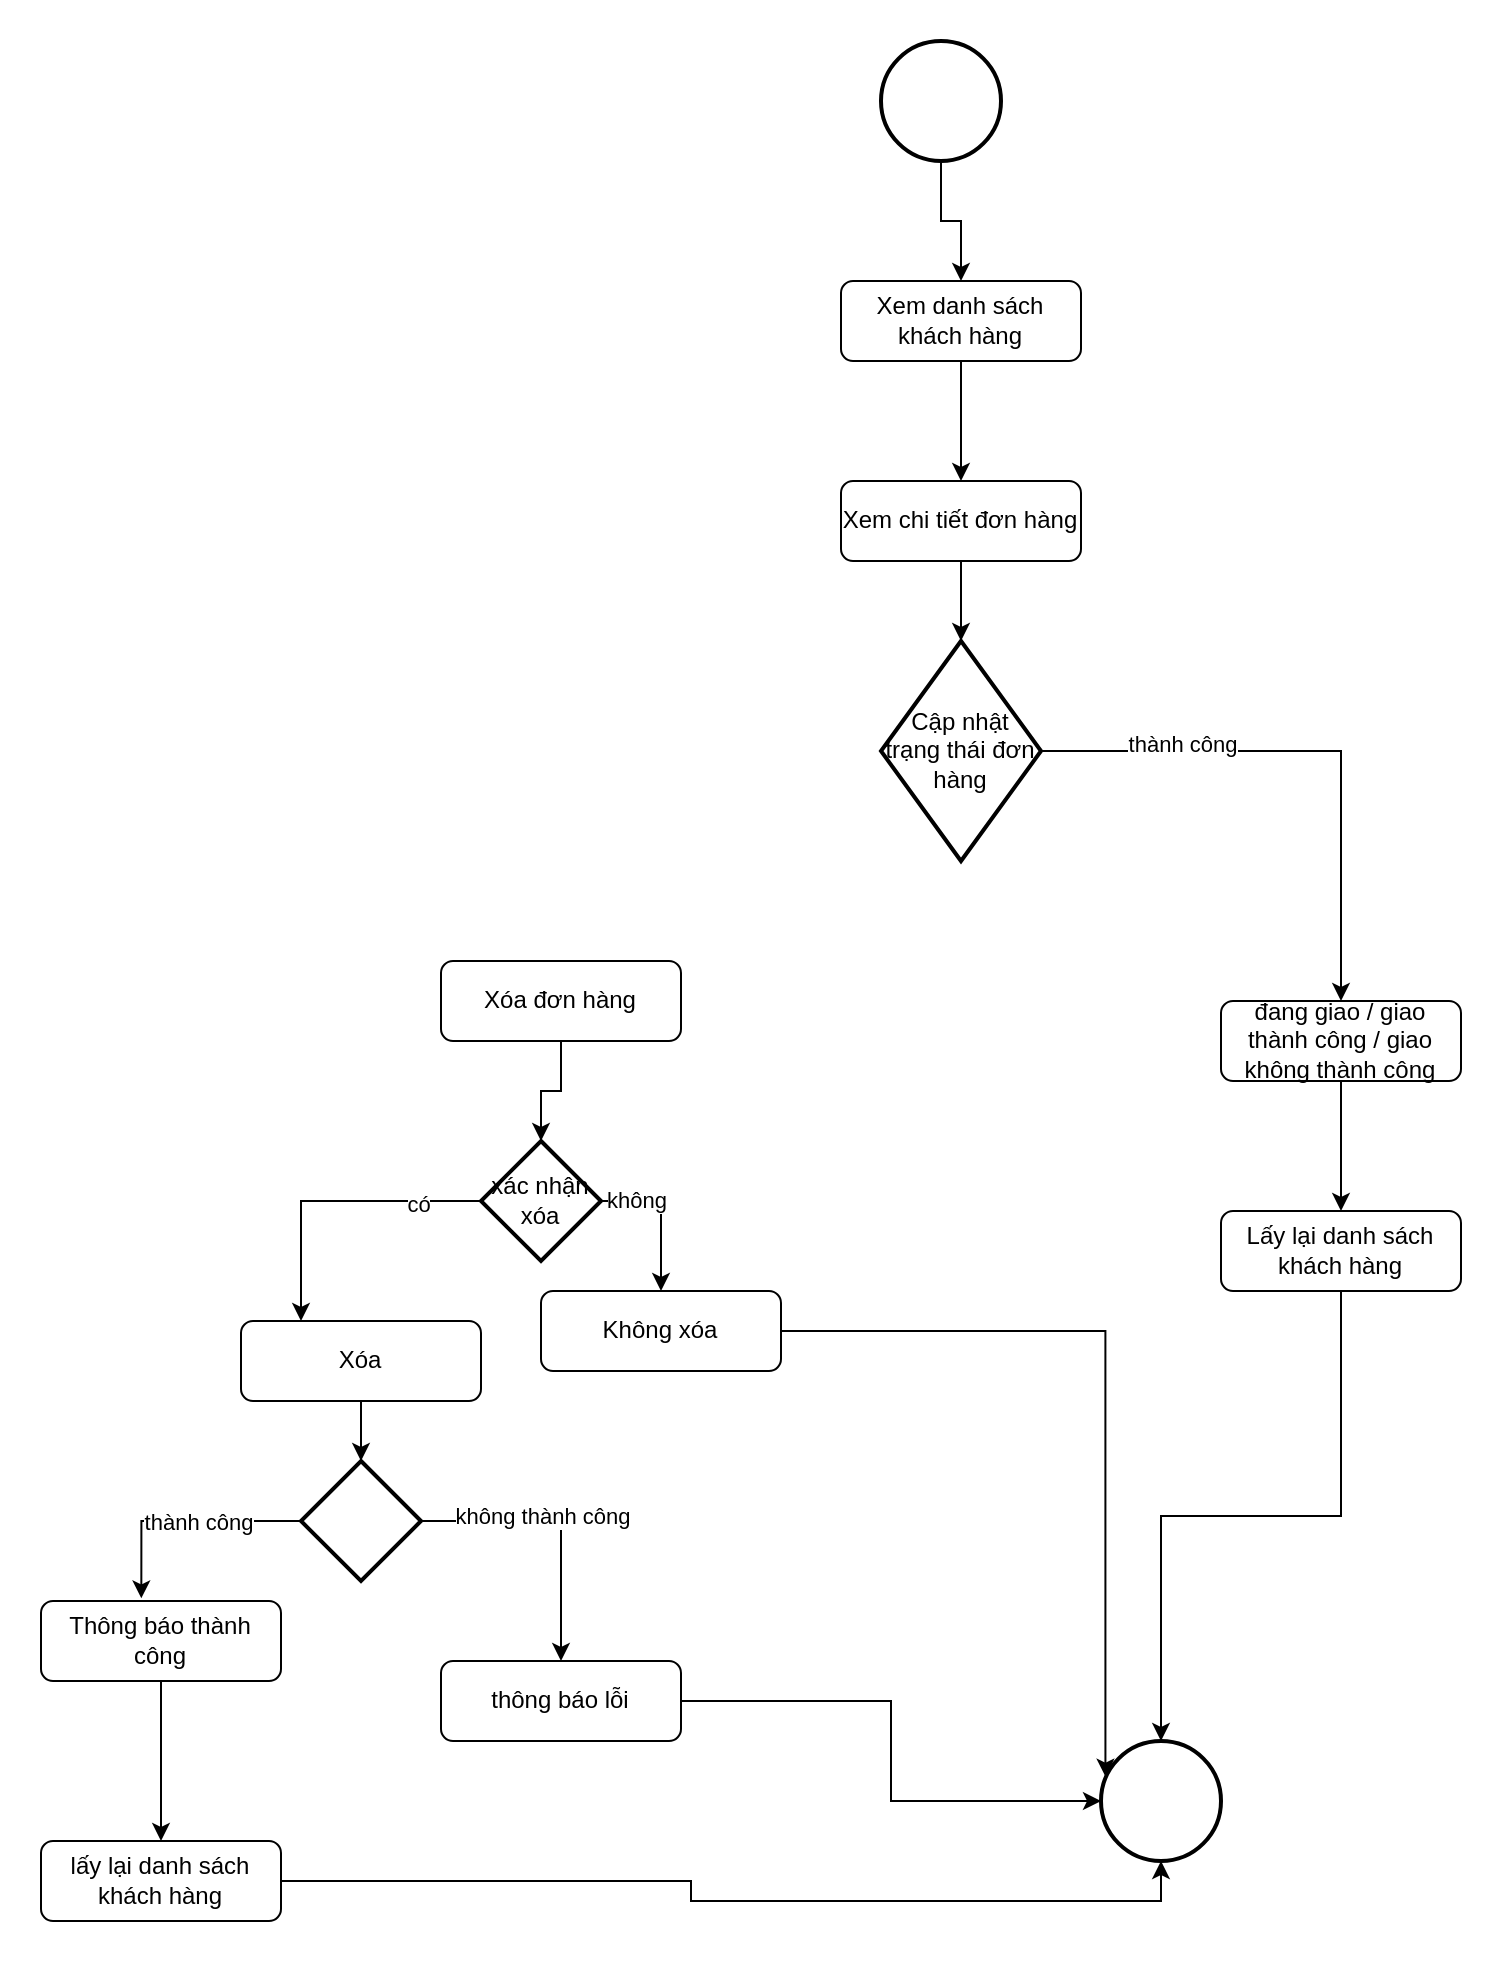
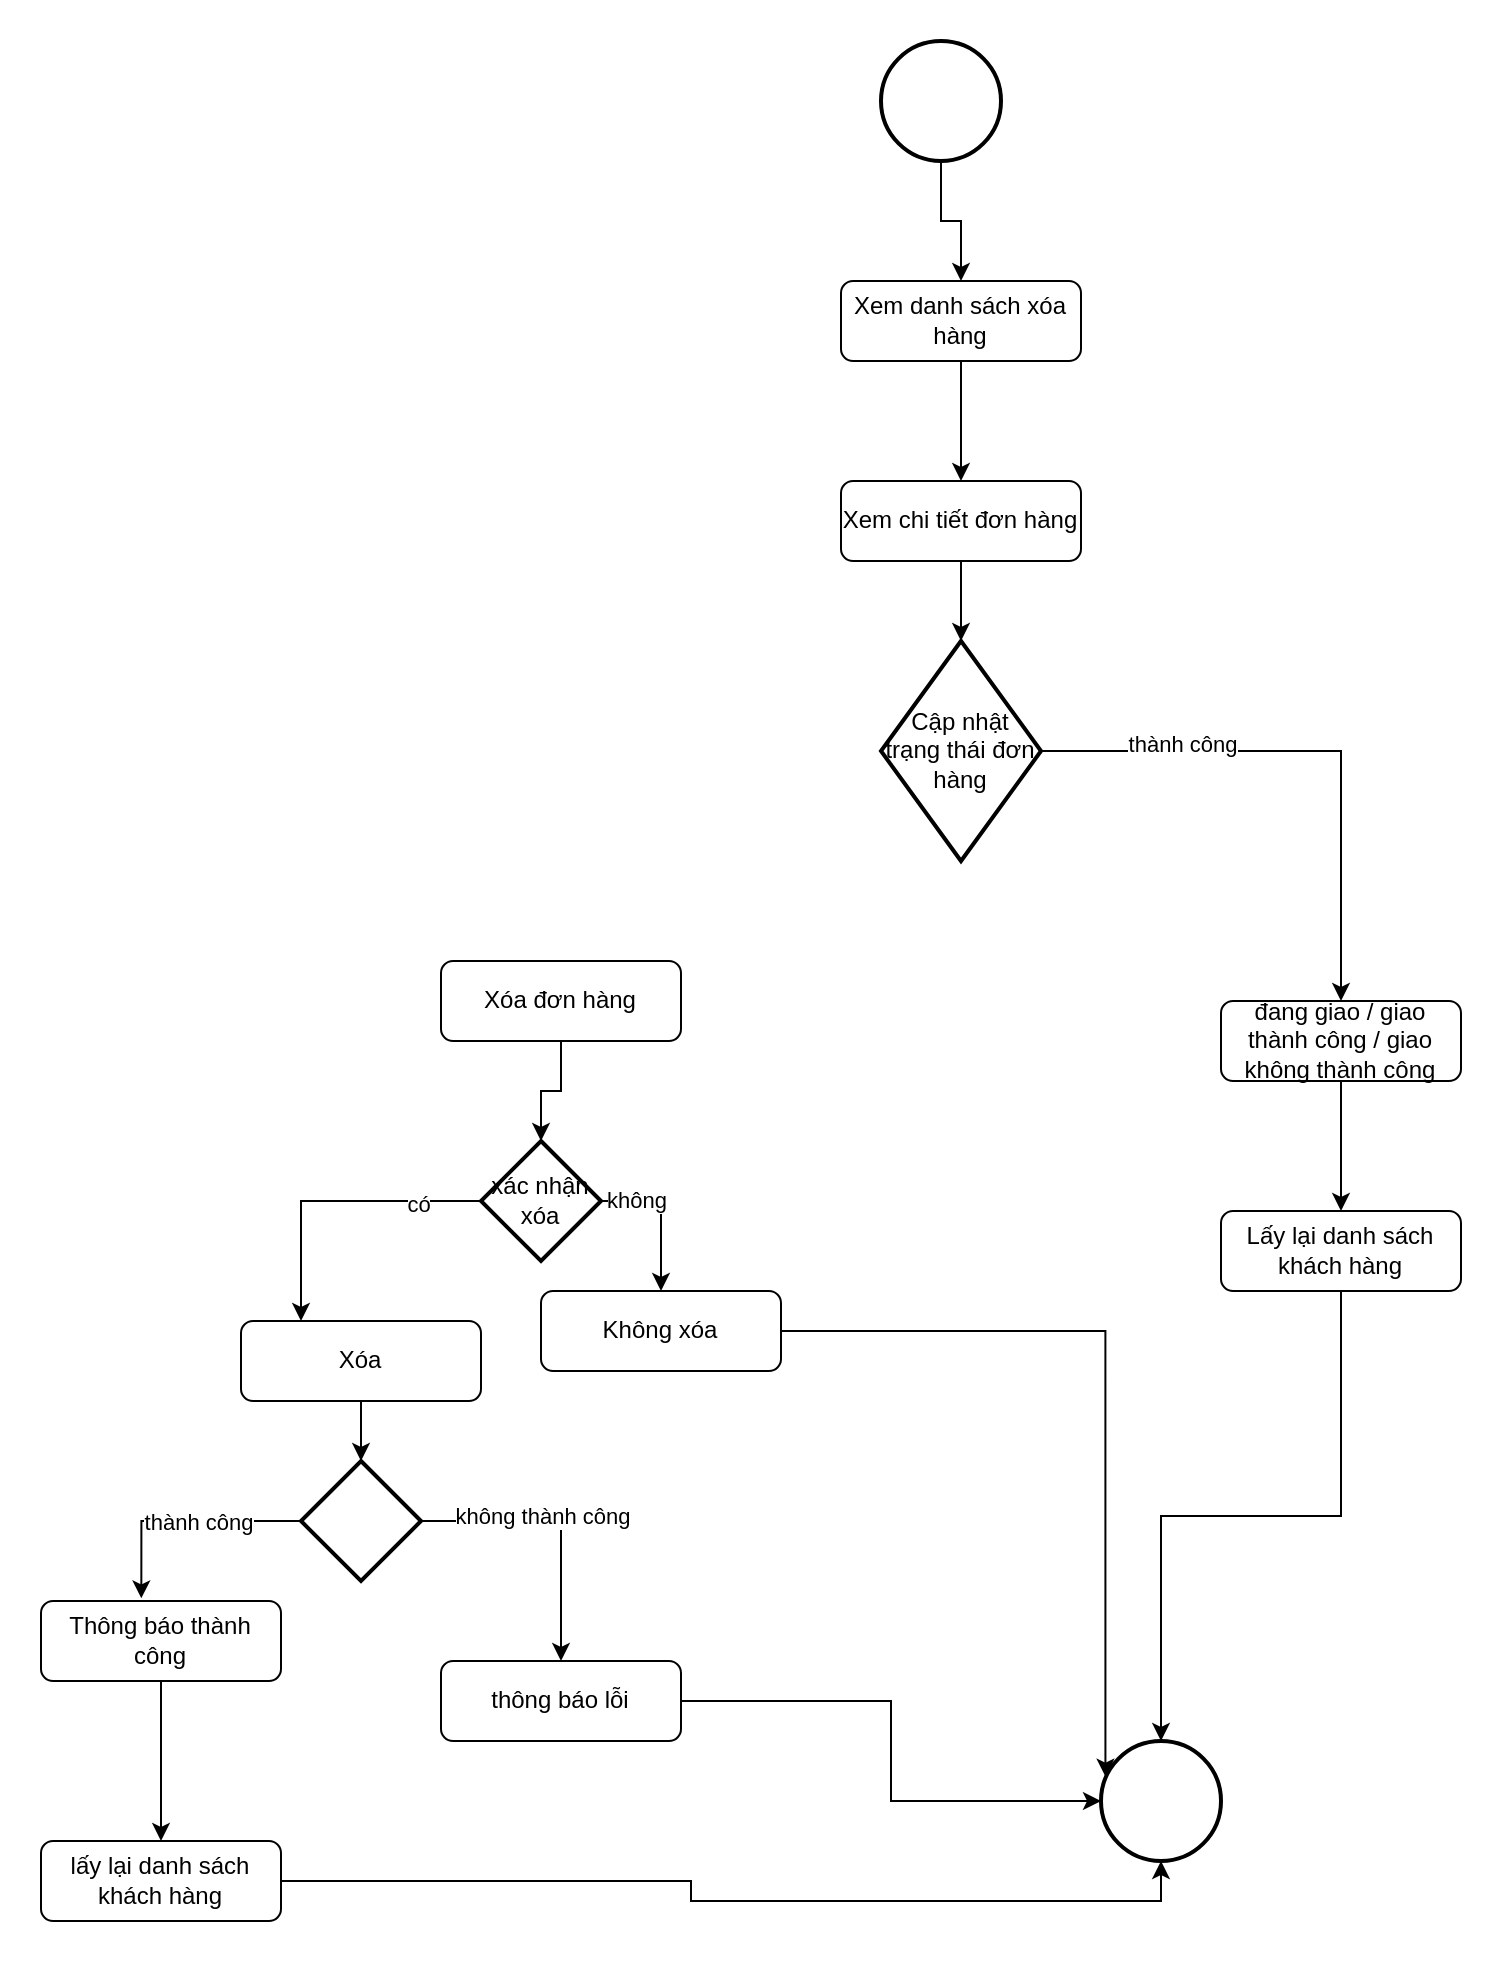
(961, 321) -> (961, 321)
